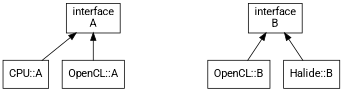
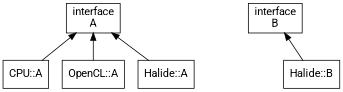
none -> (166, 74)
(239, 74) -> none
